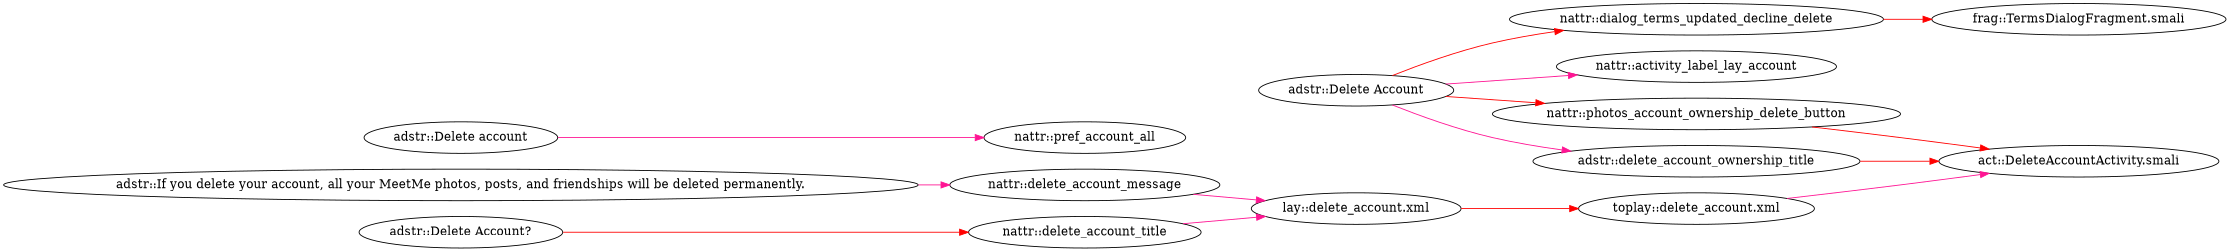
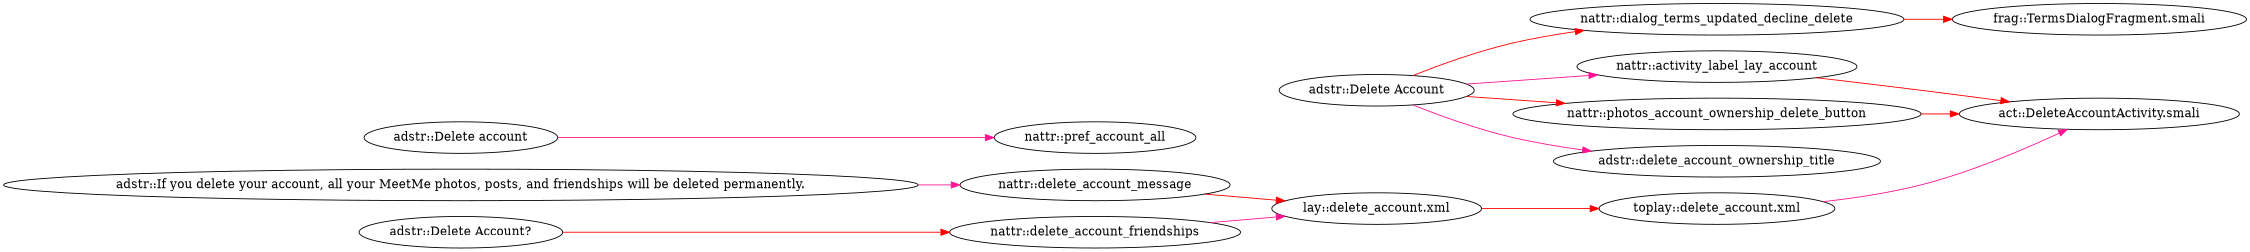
(1895, 161) -> (1909, 89)
(1225, 197) -> (1241, 197)
(1085, 232) -> (1095, 232)
